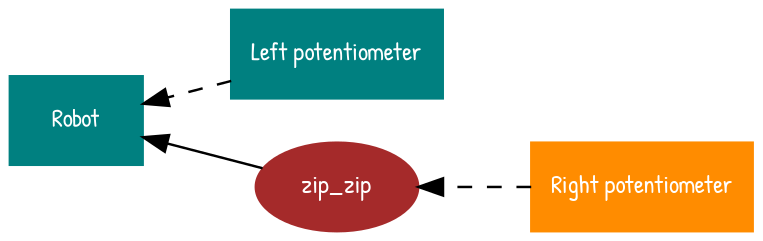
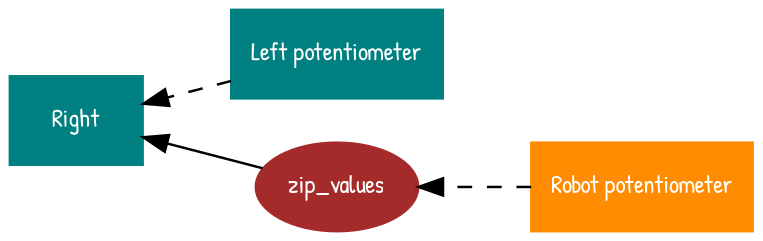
(76, 121) -> (76, 121)
(337, 187) -> (337, 187)
(642, 187) -> (642, 187)
